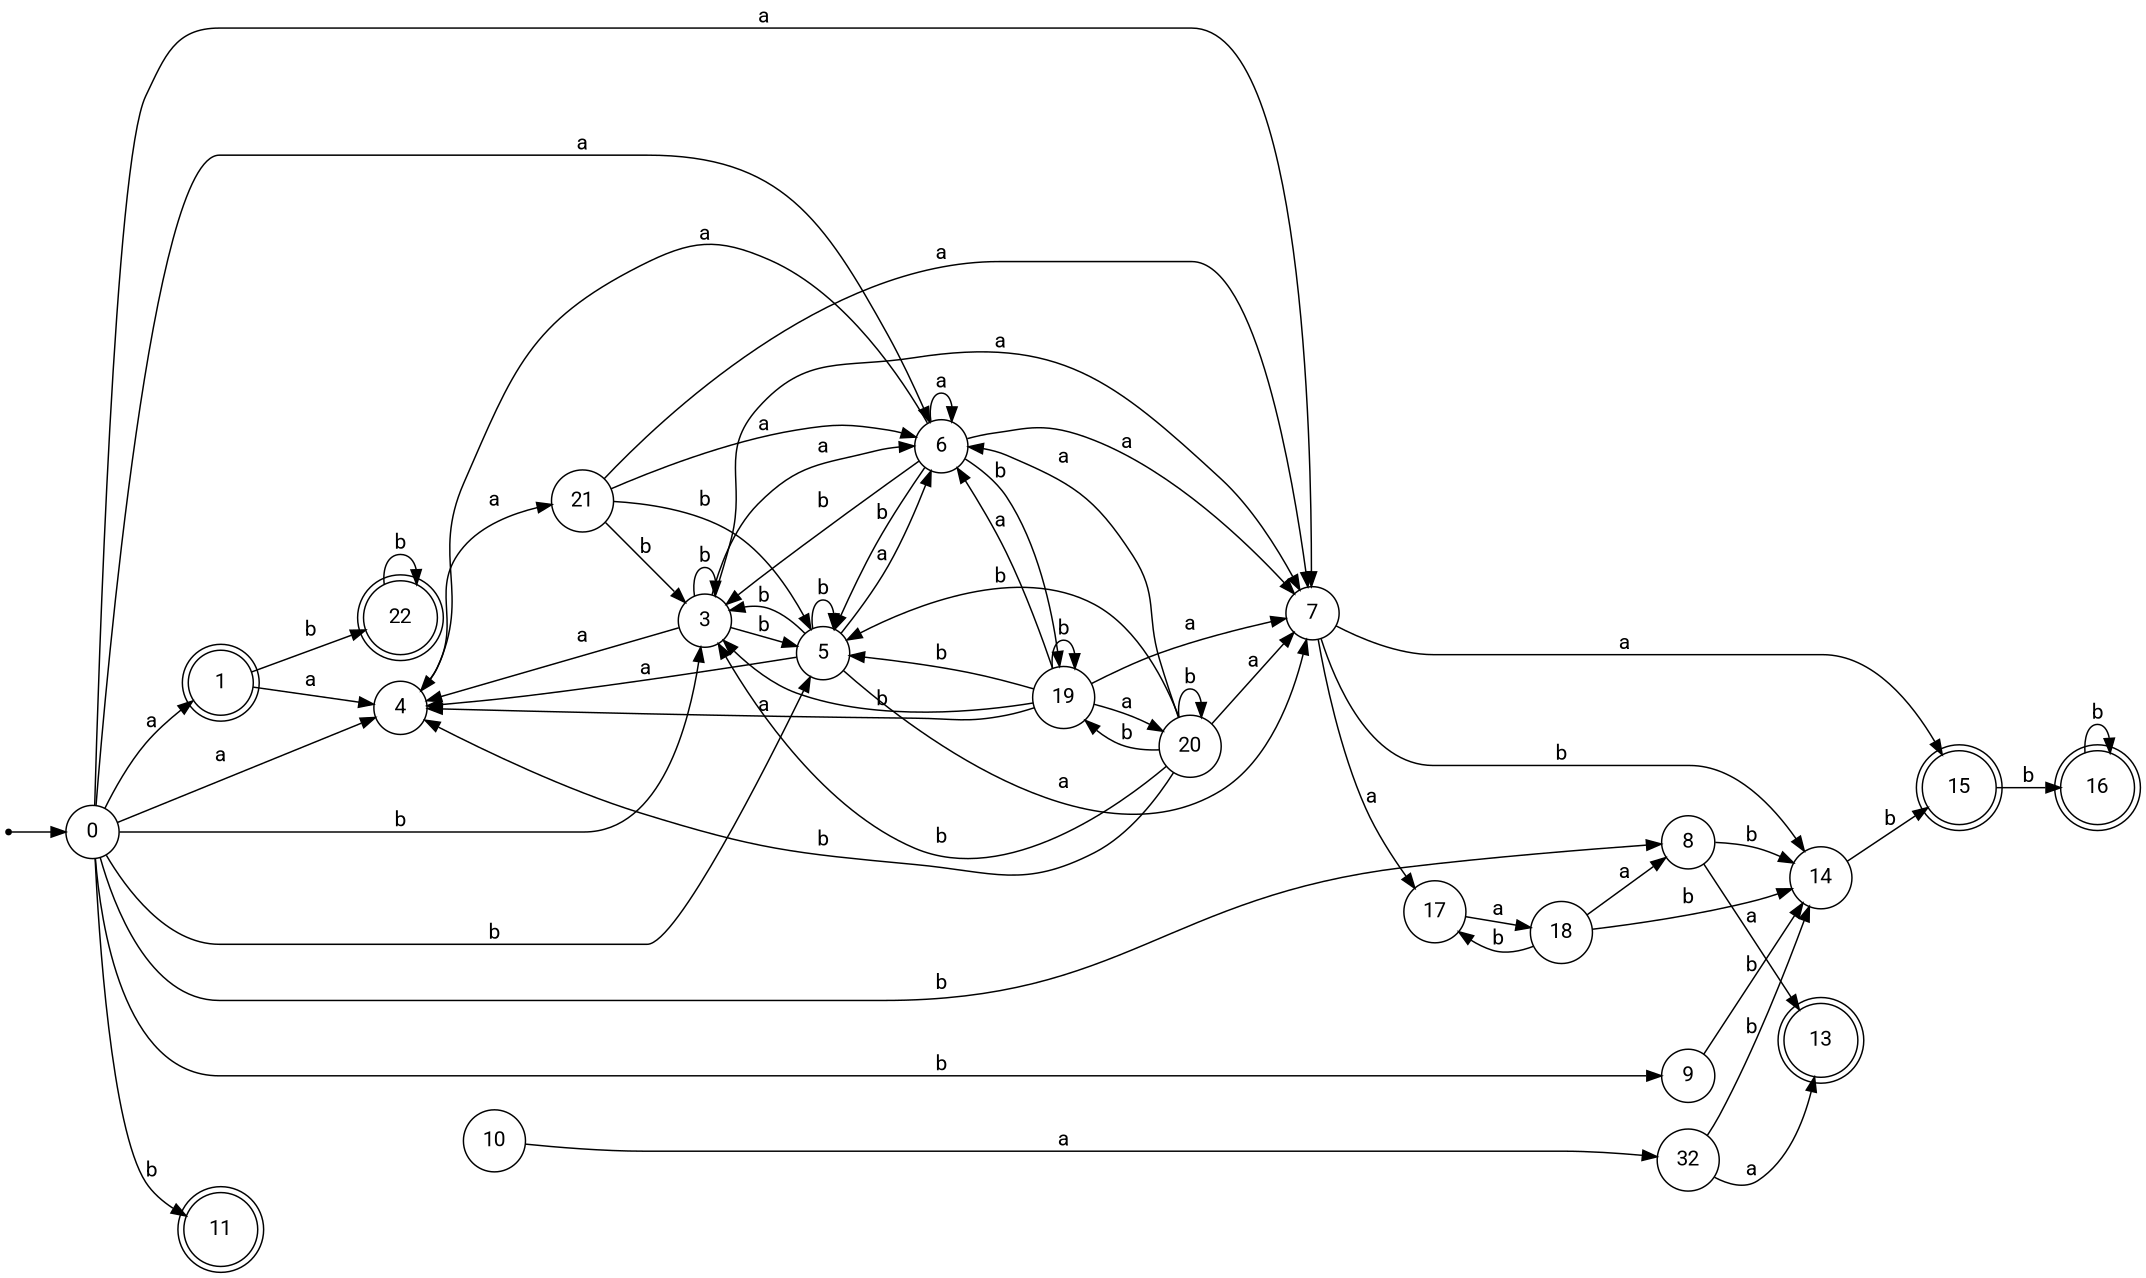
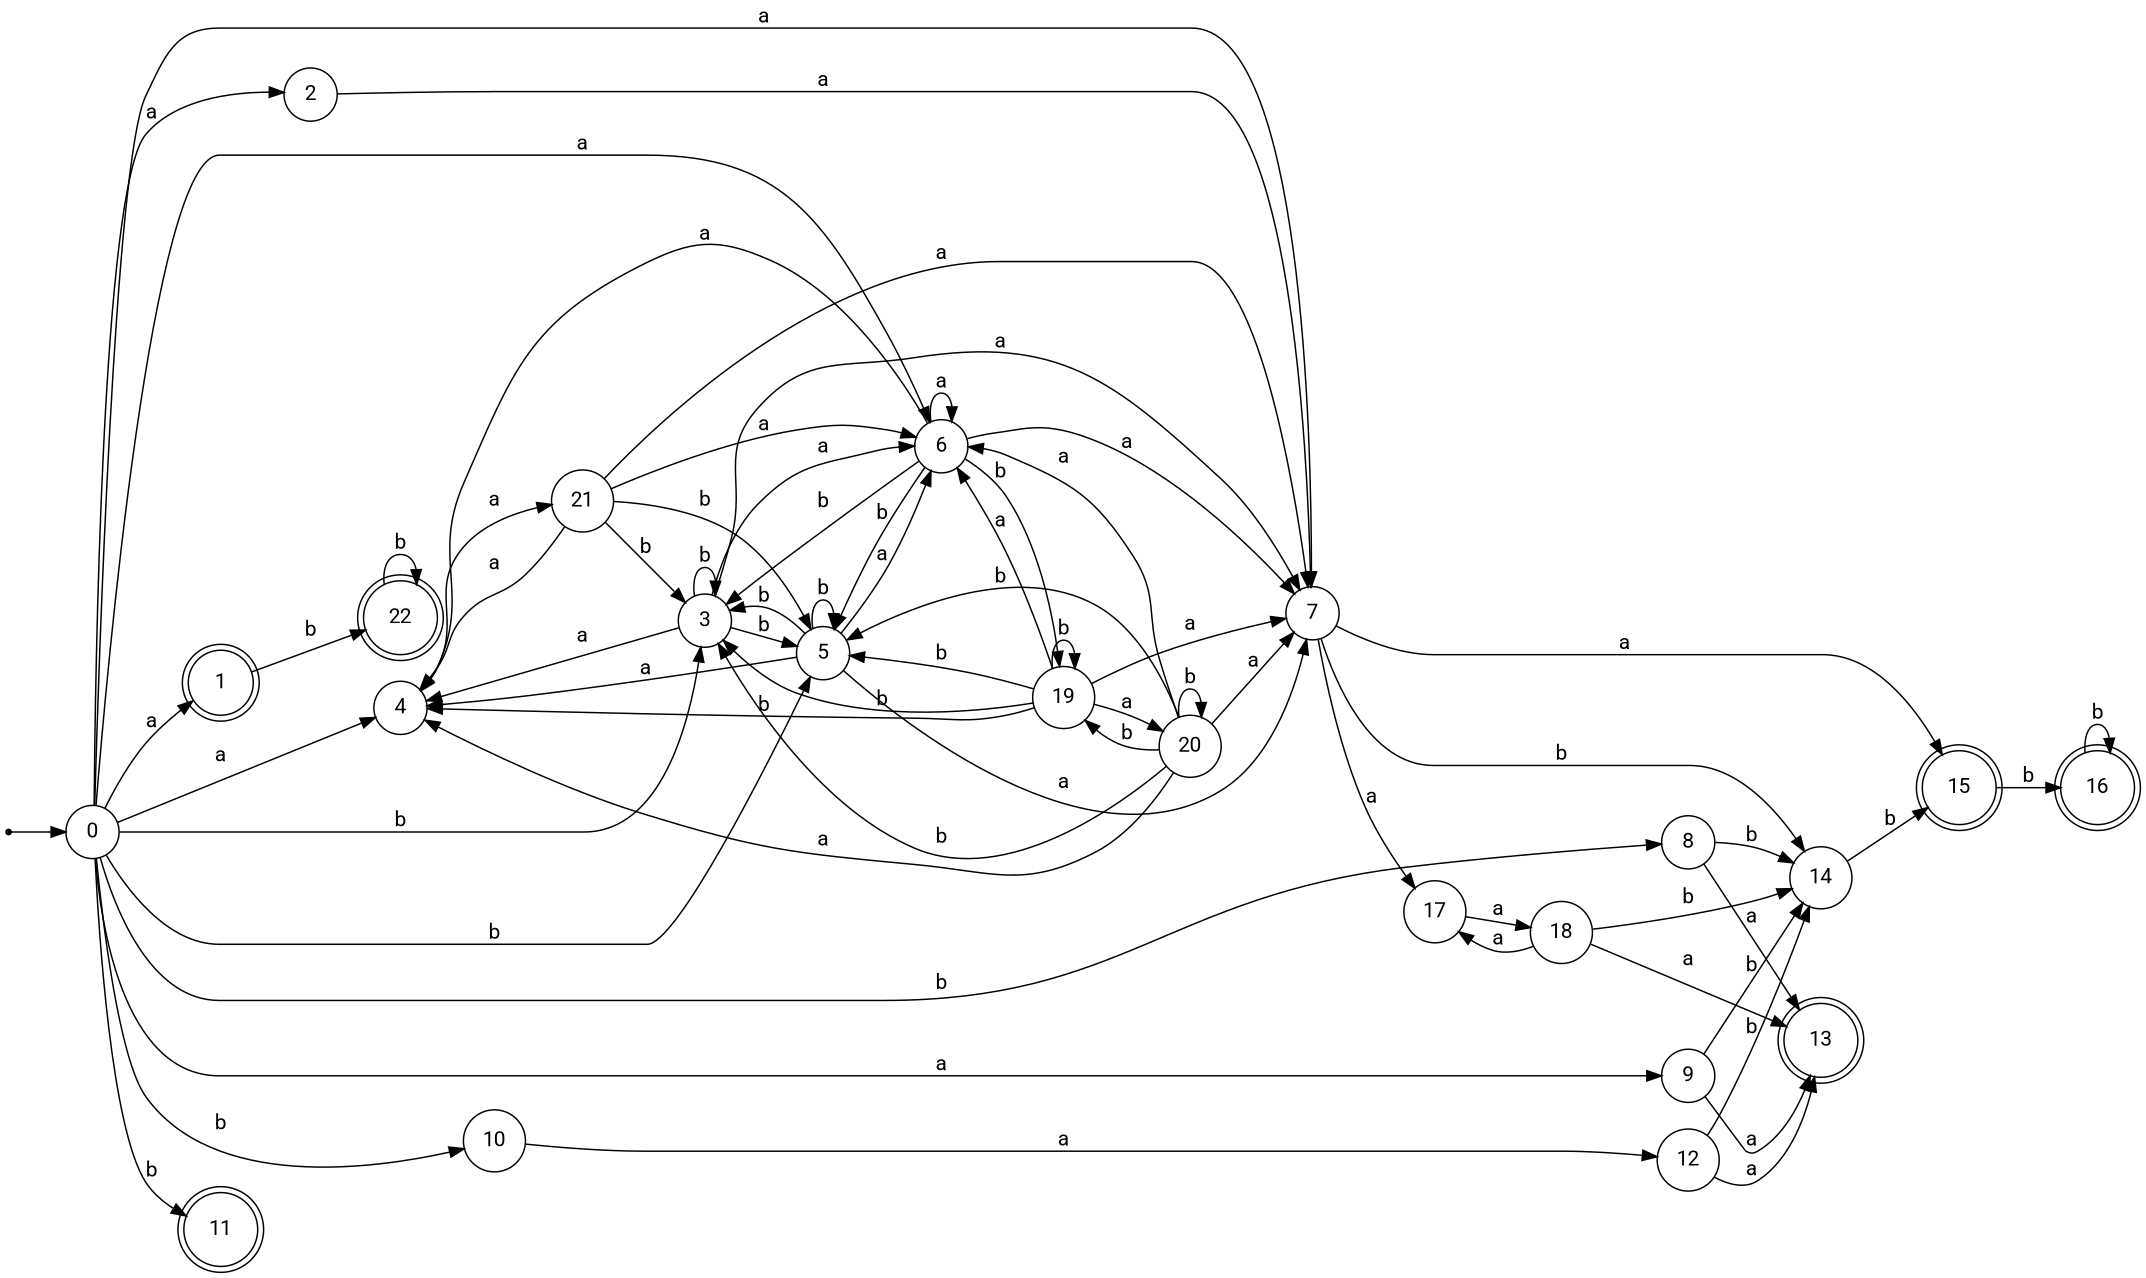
none -> (311, 95)
(306, 695) -> (490, 596)
(764, 706) -> (764, 706)
(823, 840) -> (823, 840)
(1620, 891) -> (1681, 982)
(1498, 939) -> (1498, 939)
(941, 1065) -> (941, 1065)
none -> (174, 1126)
none -> (1757, 1152)
(1688, 1160) -> (1688, 1160)
